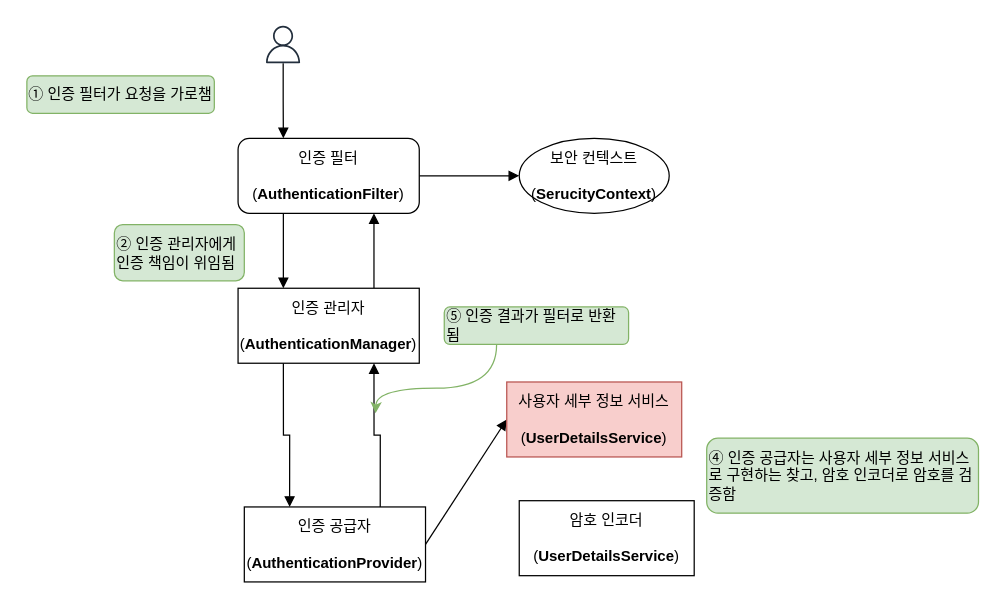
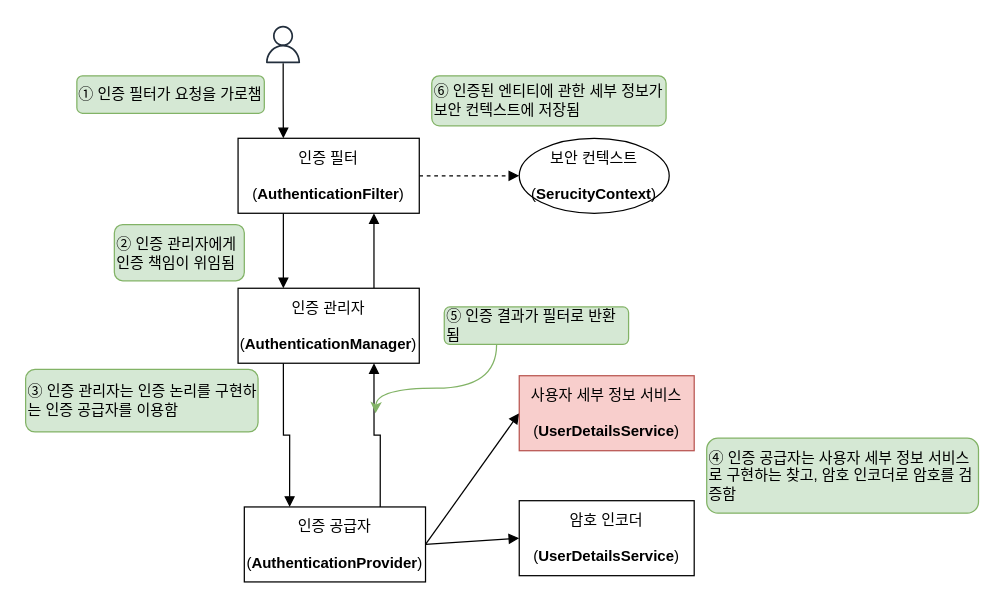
(121, 94) -> (171, 94)
none -> (549, 101)
(329, 176) -> (329, 176)
(465, 176) -> (465, 176)
none -> (142, 401)
(594, 419) -> (607, 413)
none -> (468, 542)
